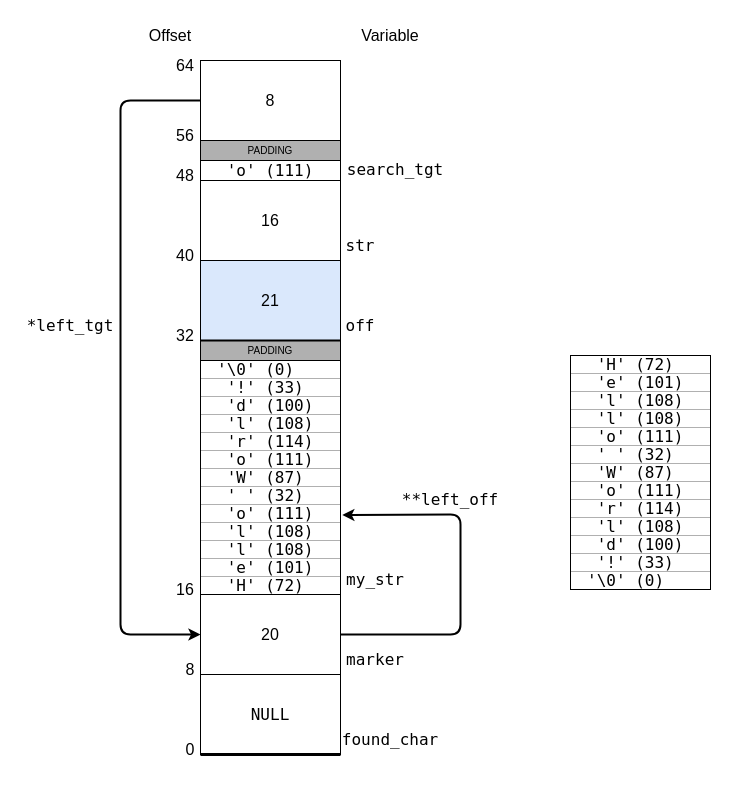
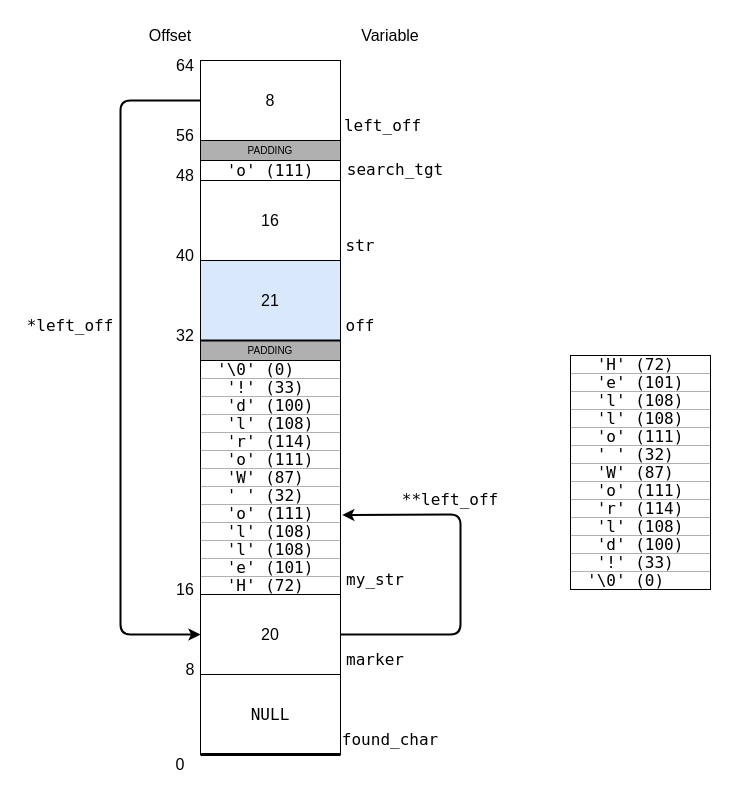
none -> (383, 126)
(71, 326) -> (71, 326)
(191, 750) -> (181, 765)
